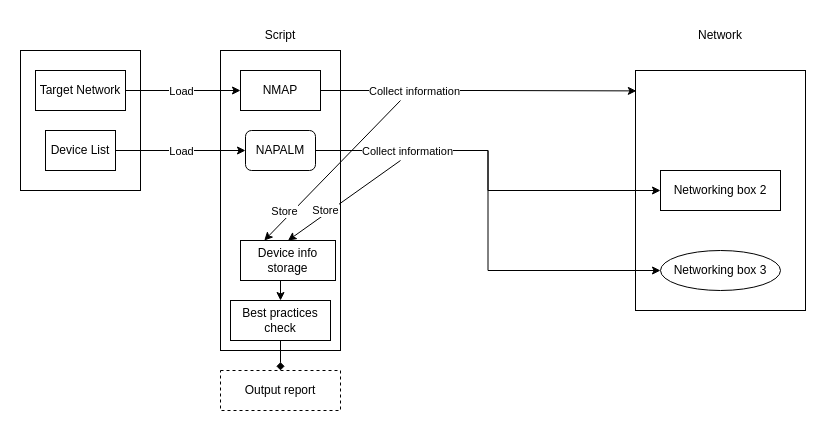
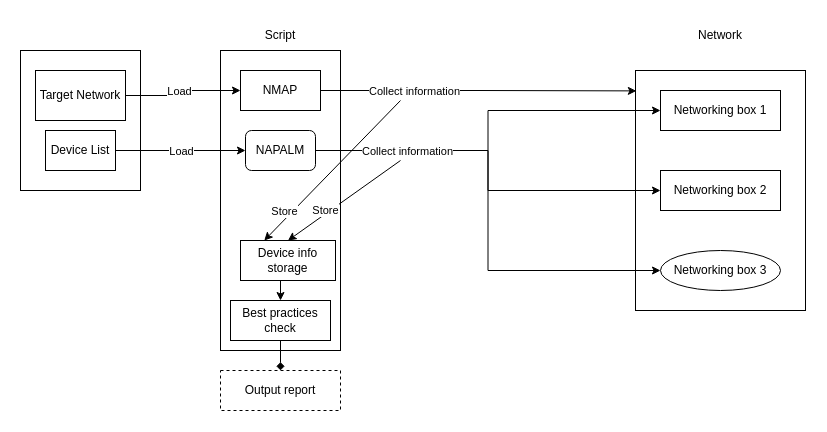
(81, 91) -> (81, 96)
none -> (552, 111)
none -> (721, 111)
